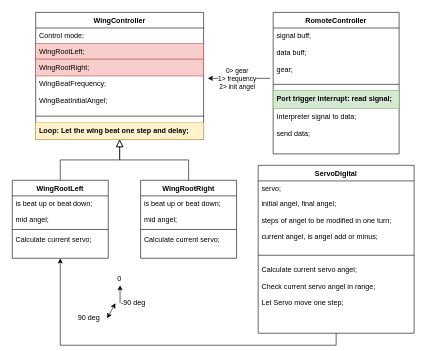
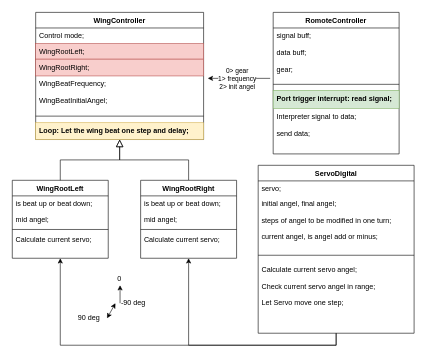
none -> (189, 303)
